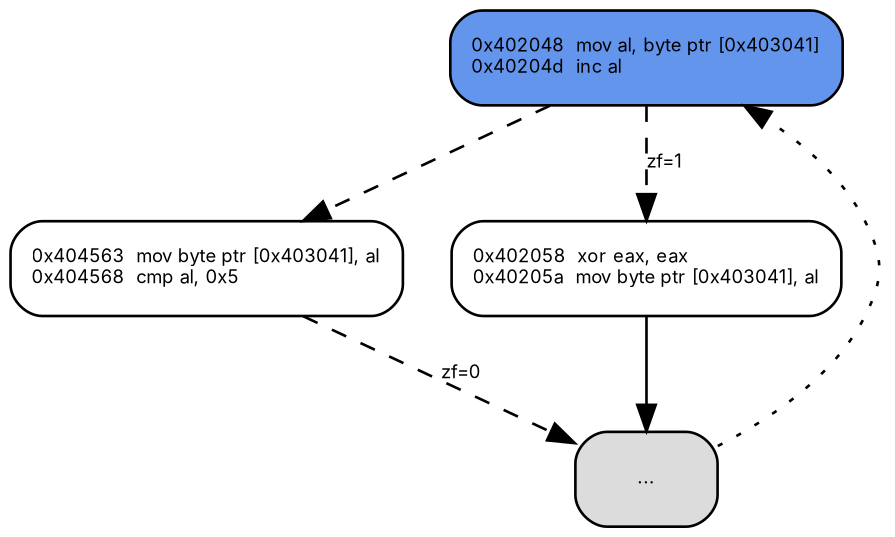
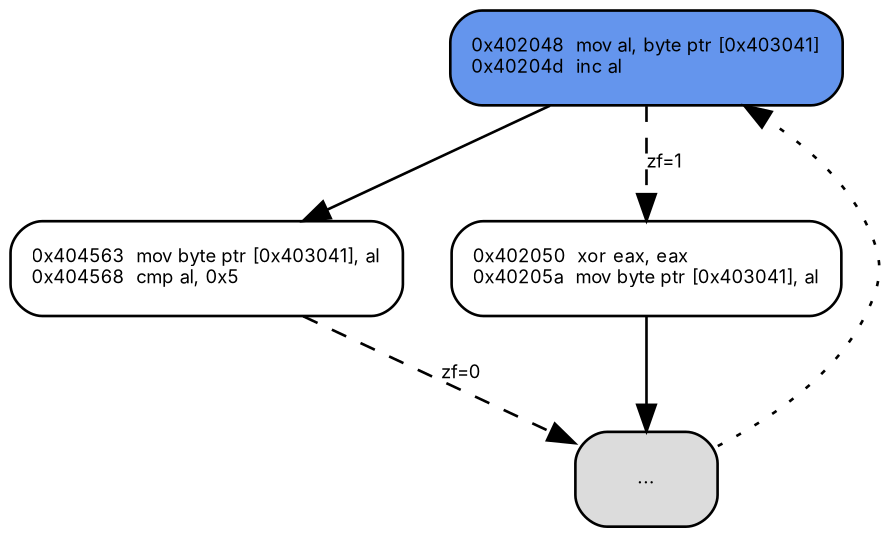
(438, 158) -> (438, 158)
(646, 269) -> (646, 269)
